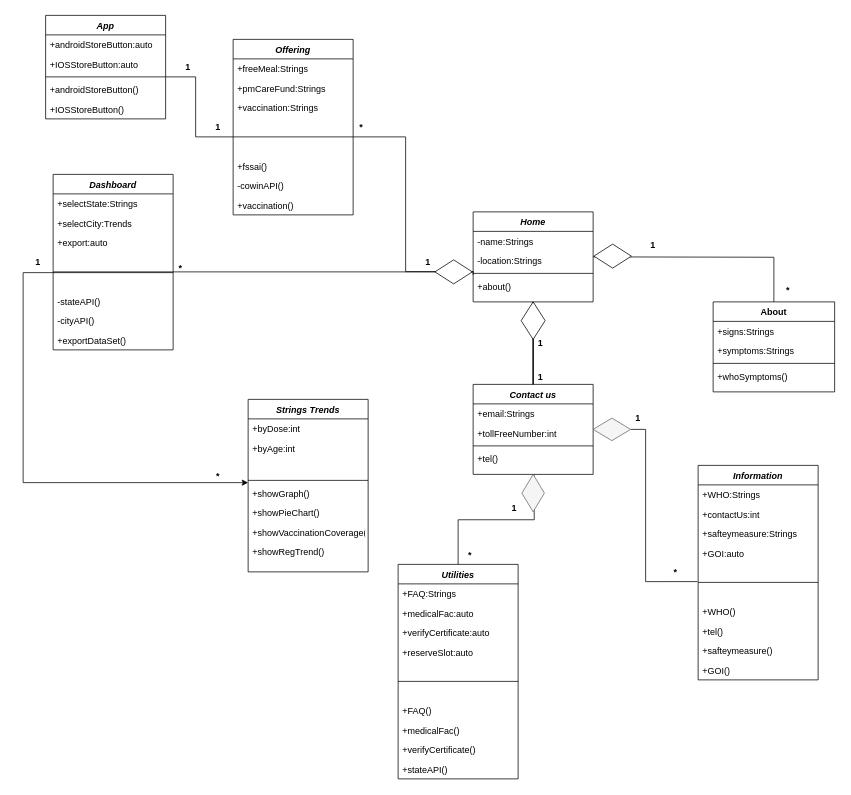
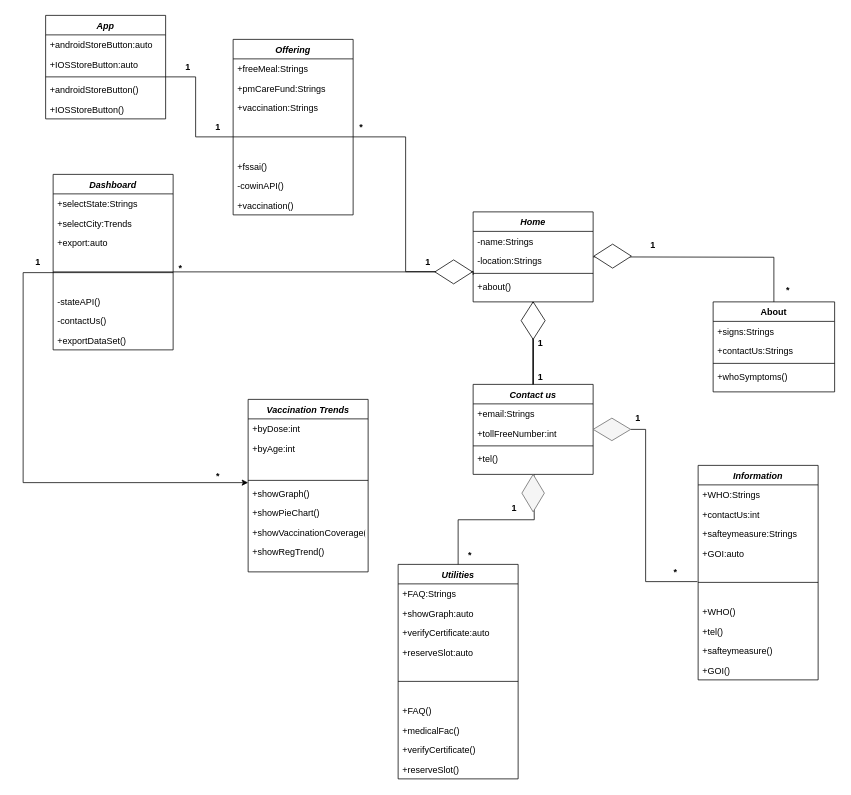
(81, 321) -> (87, 321)
(758, 351) -> (760, 351)
(308, 410) -> (308, 410)
(439, 614) -> (439, 614)
(430, 770) -> (436, 770)
